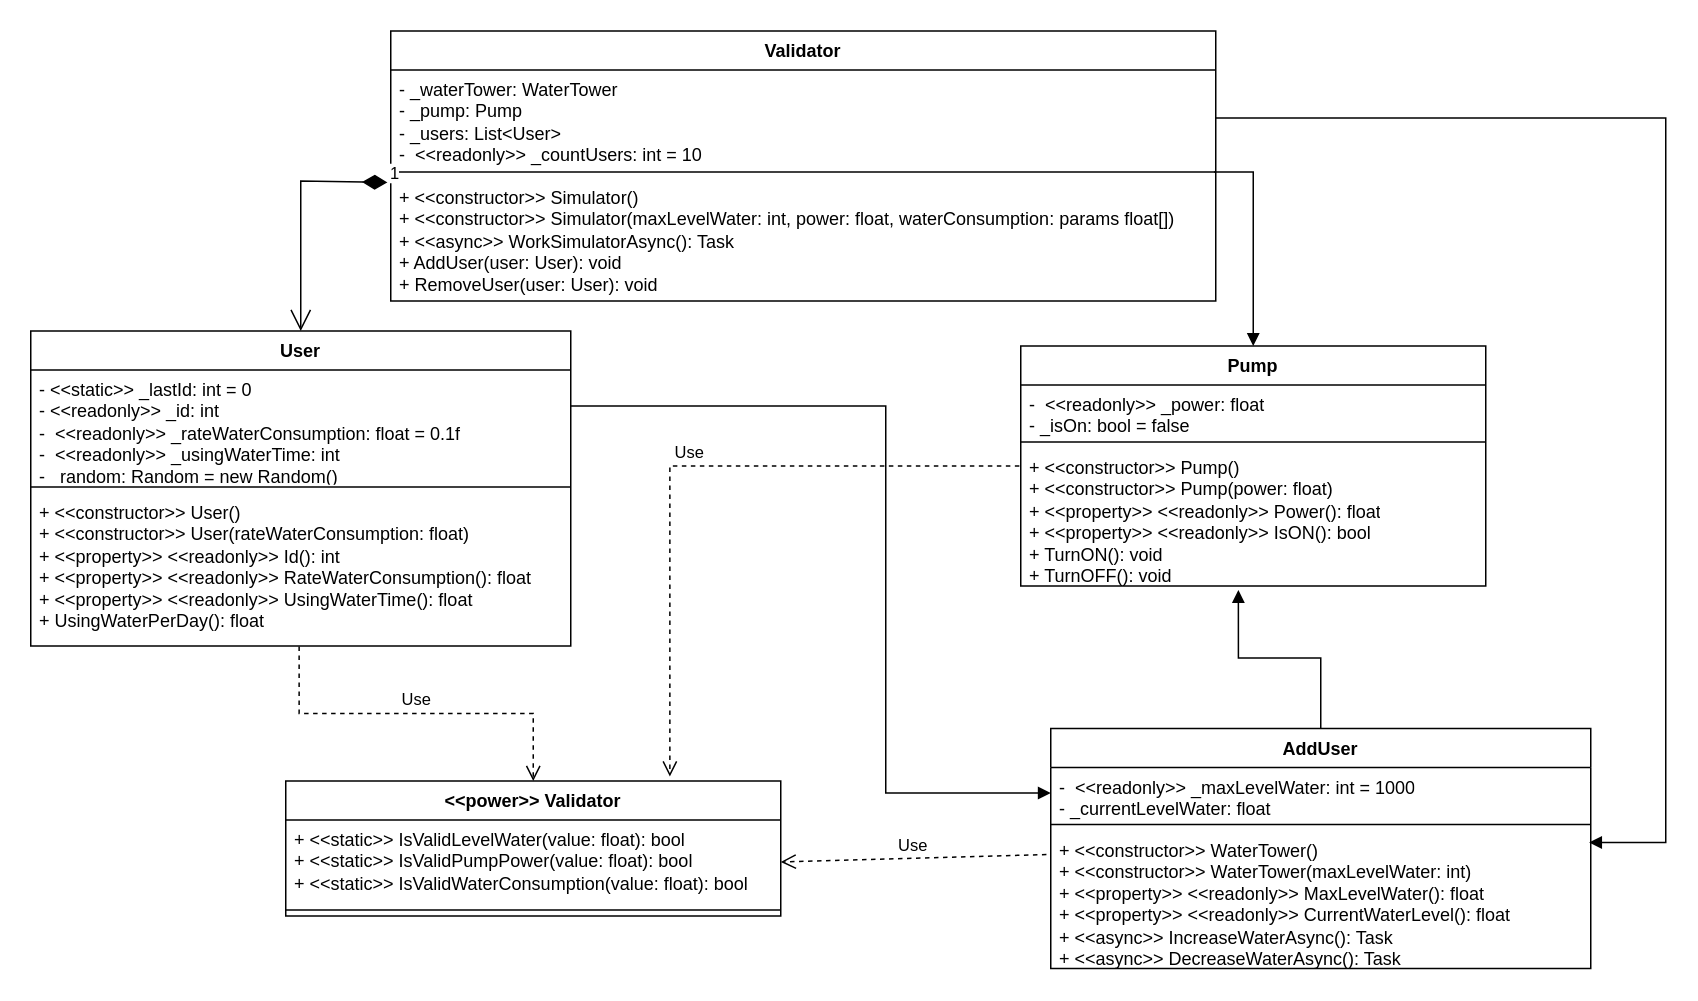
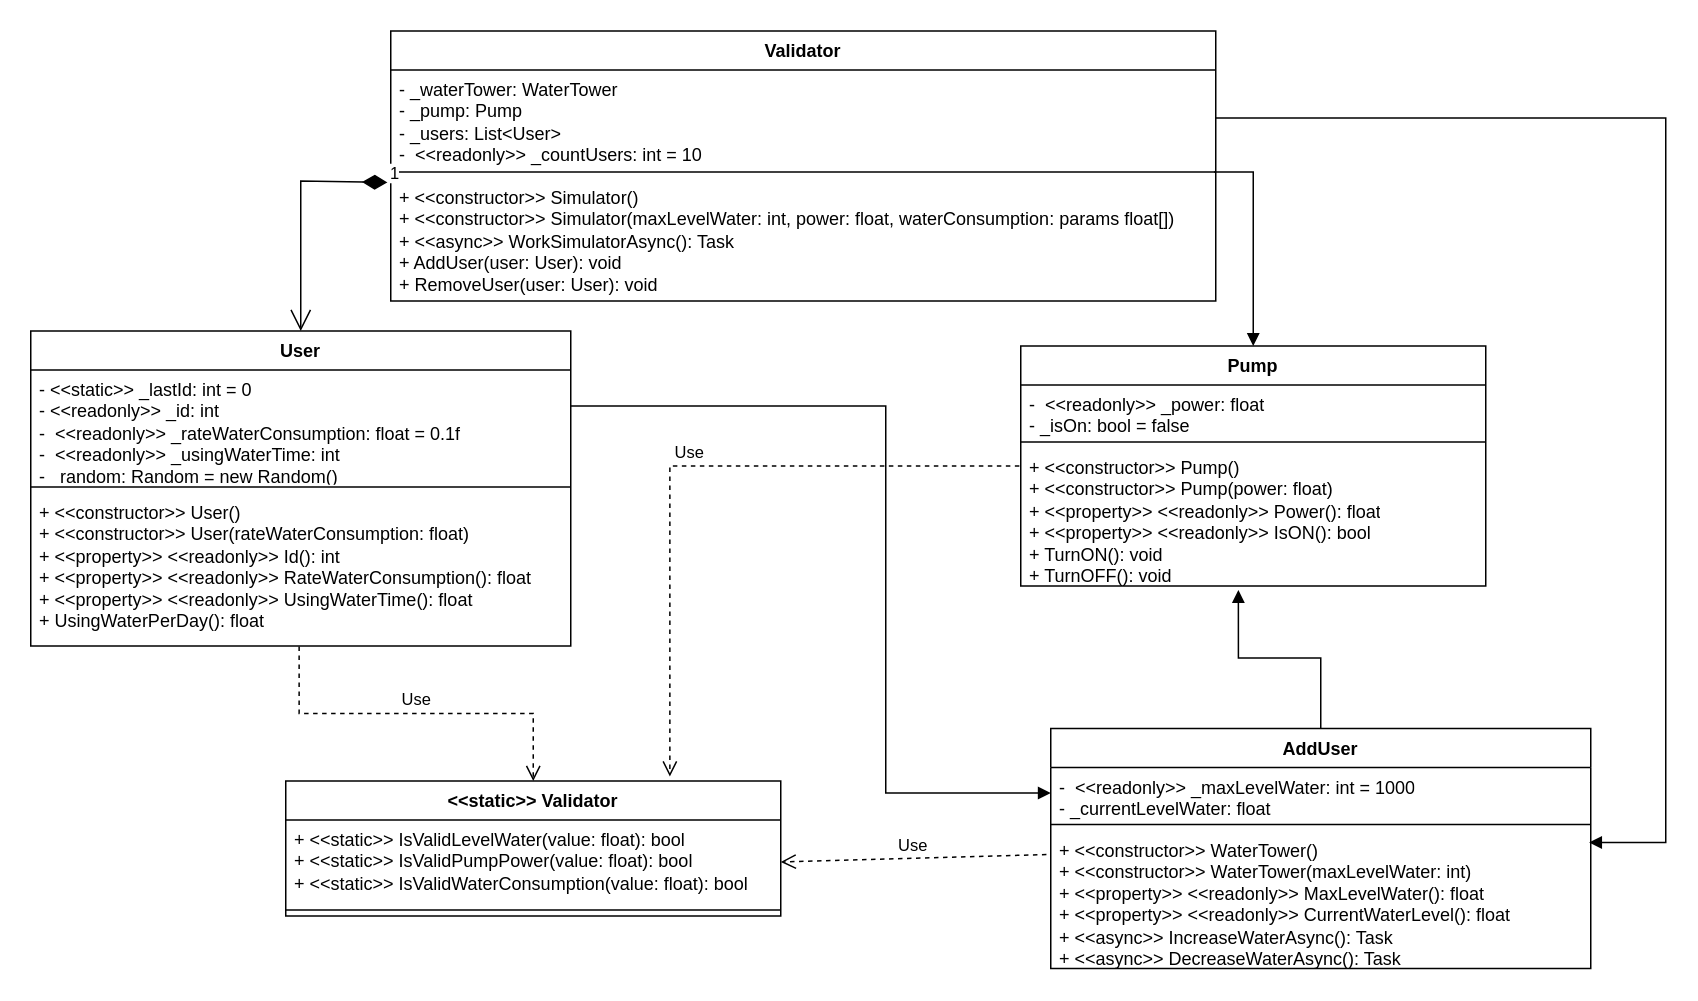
(533, 802) -> (533, 802)
